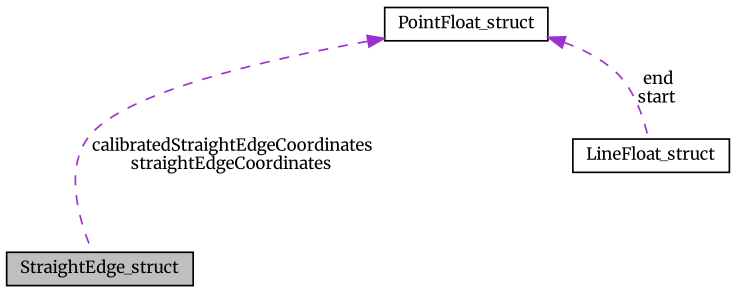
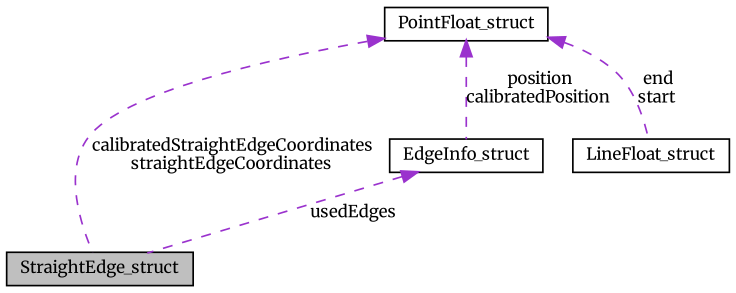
none -> (466, 156)
